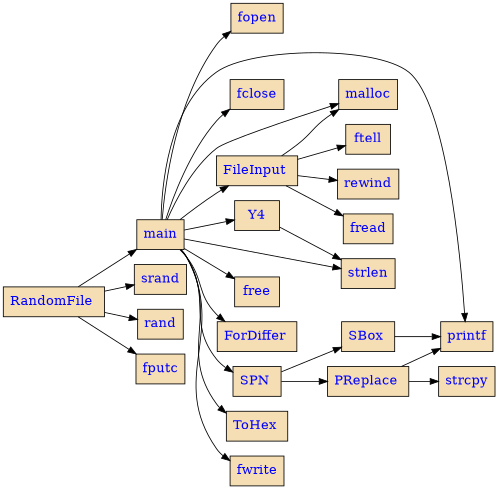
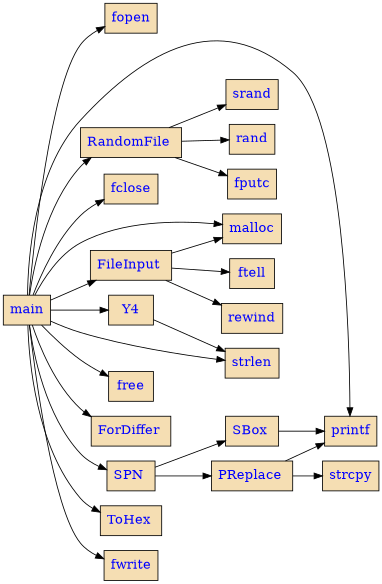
(368, 229) -> none
(104, 270) -> (47, 225)
